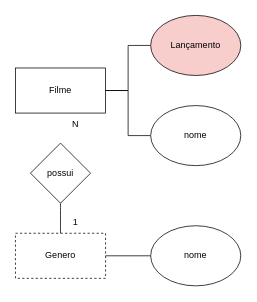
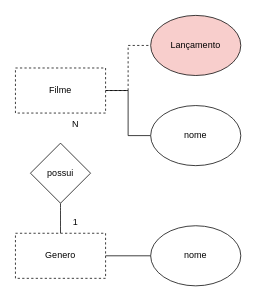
(128, 56) -> (128, 56)
(60, 90) -> (60, 90)
